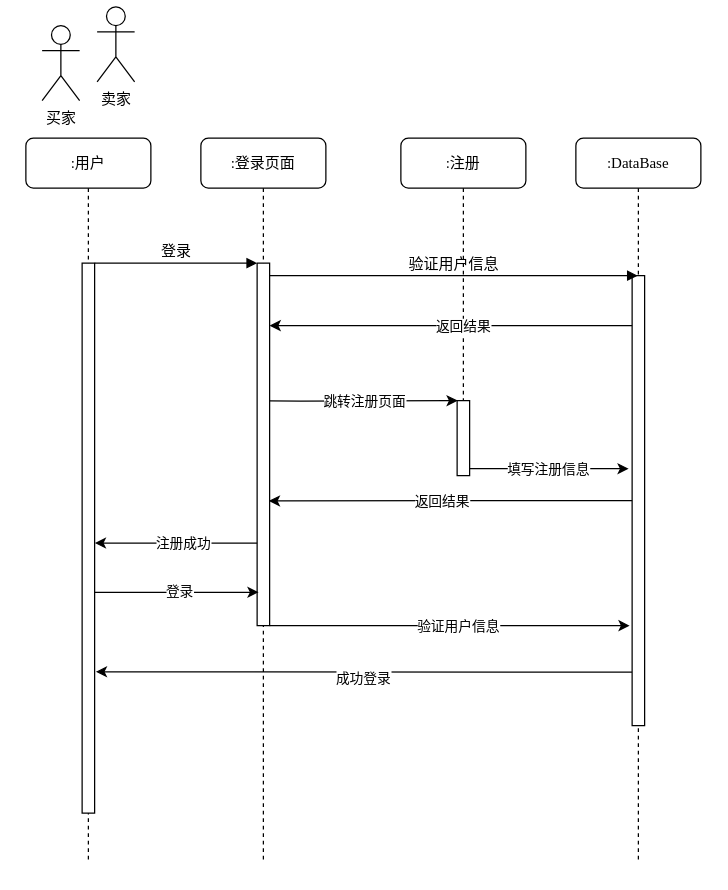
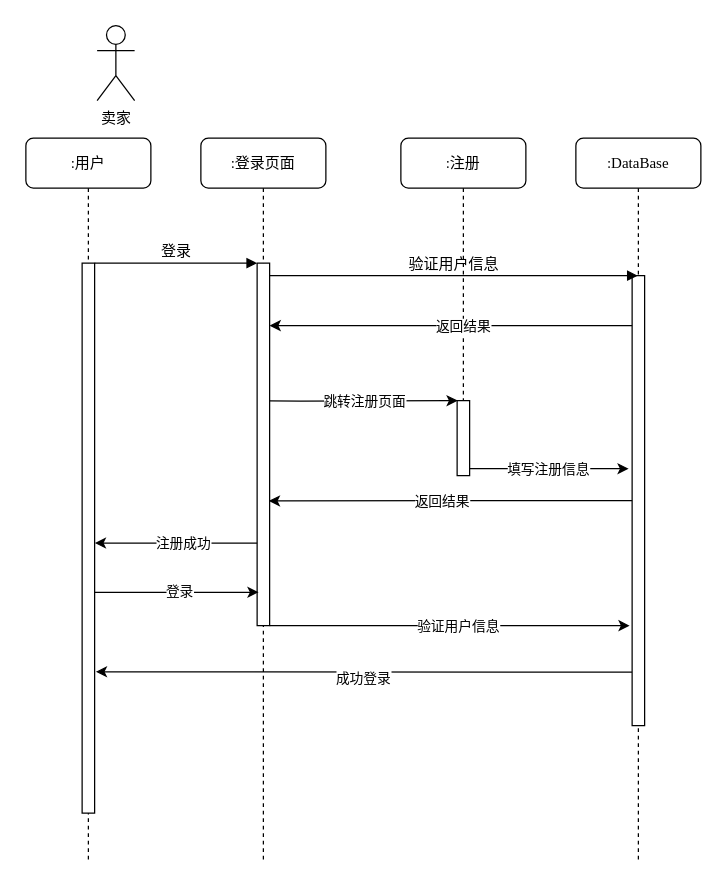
(116, 44) -> (116, 63)
(61, 63) -> none
